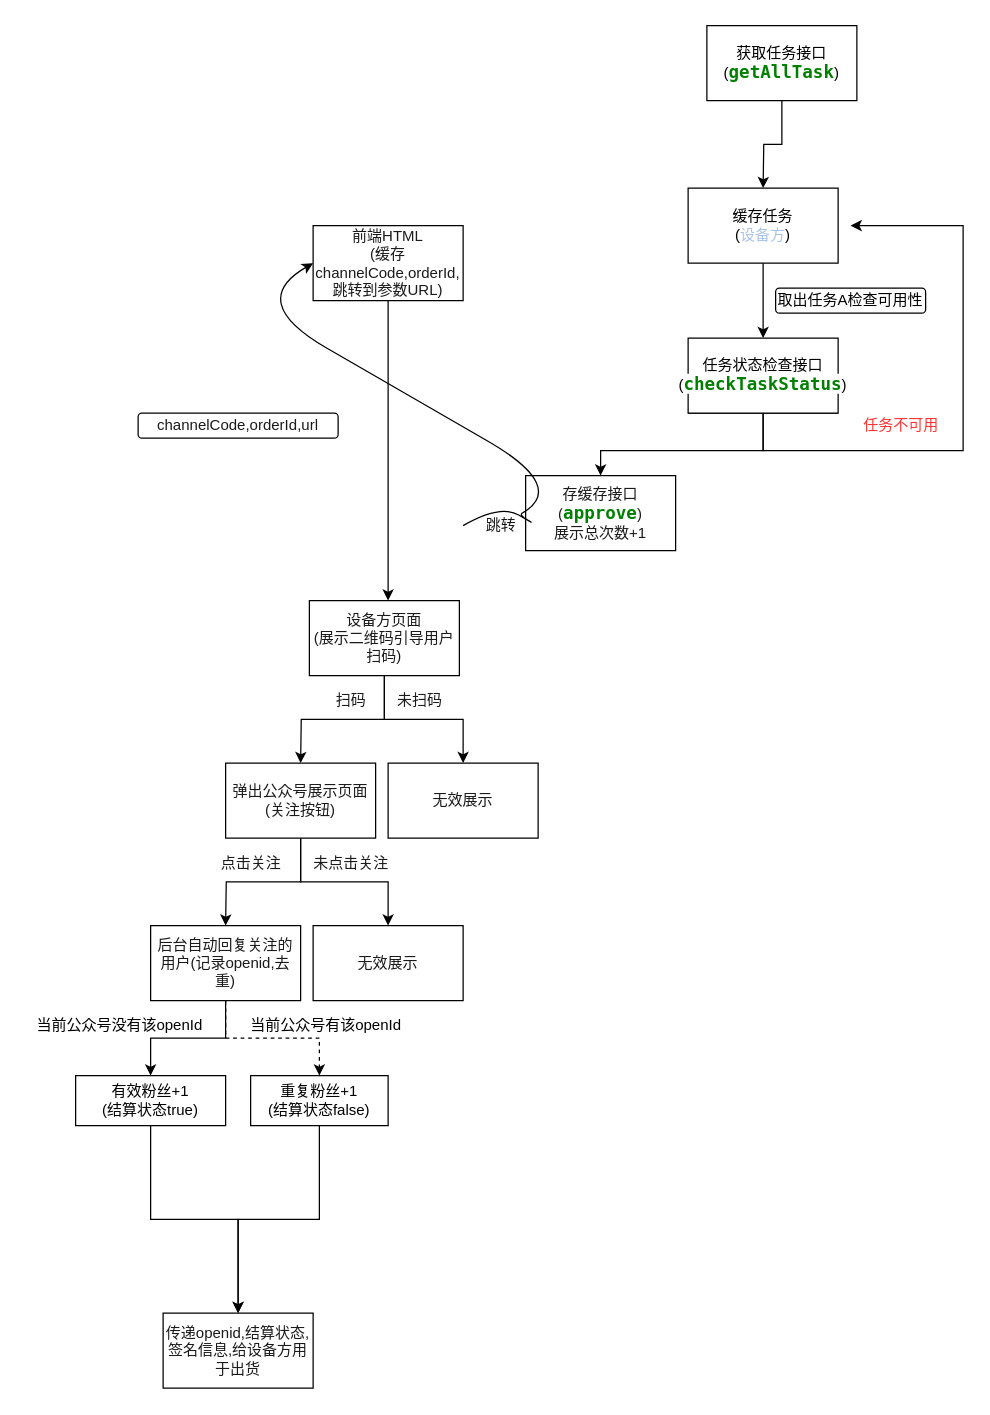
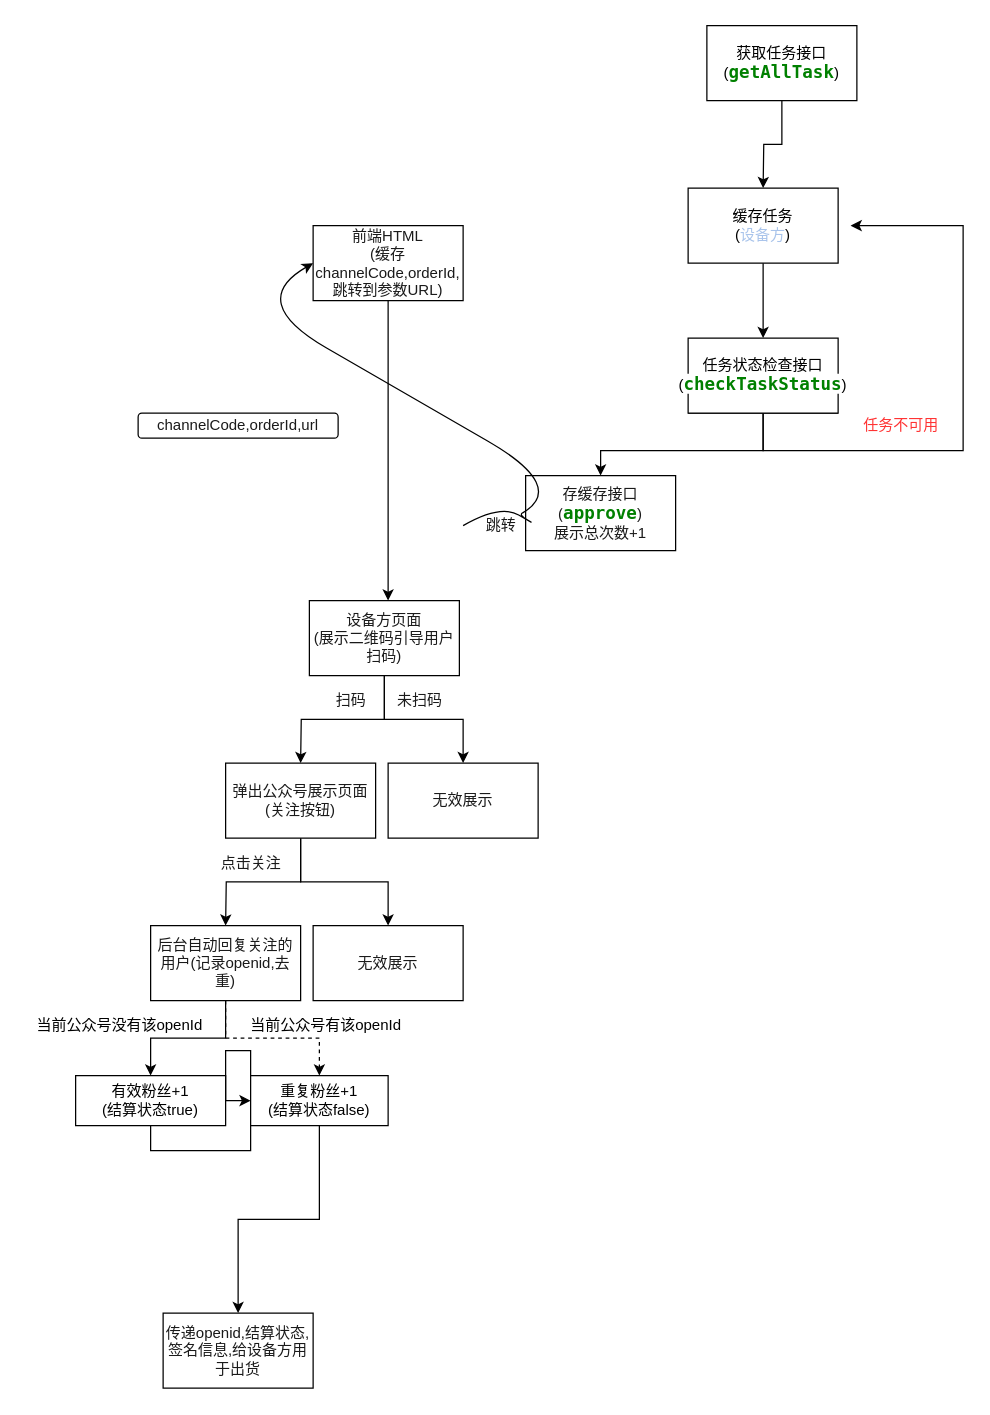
(851, 301) -> none
(351, 863) -> none
(158, 1219) -> (213, 1151)
